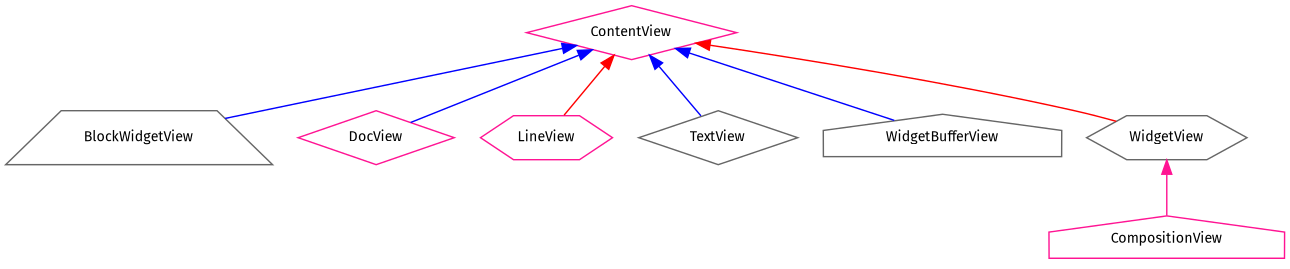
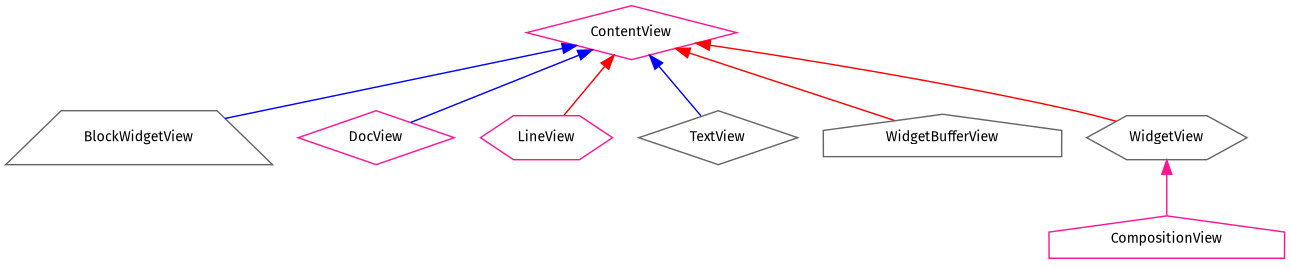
(792, 87) -> (792, 87)
